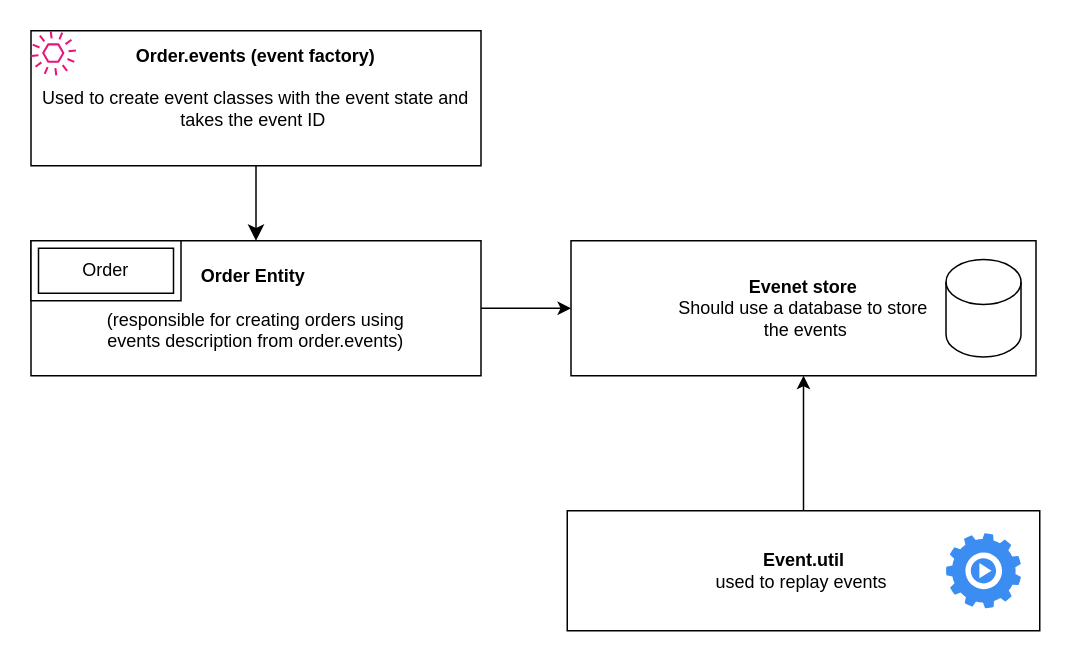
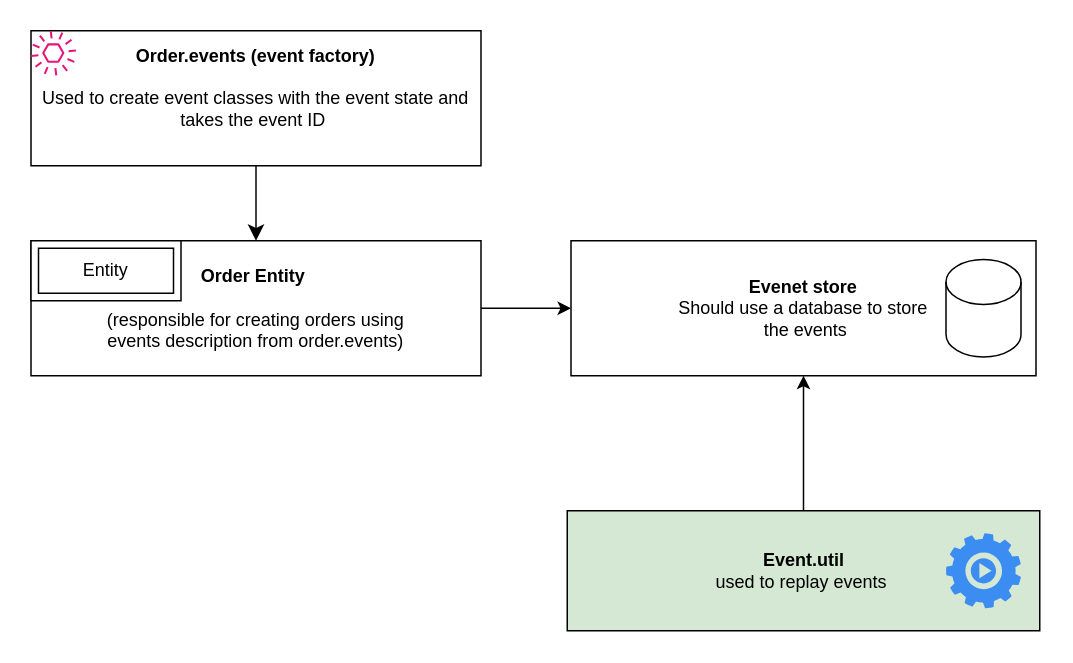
(106, 271) -> (106, 271)
(803, 571) -> (803, 571)
